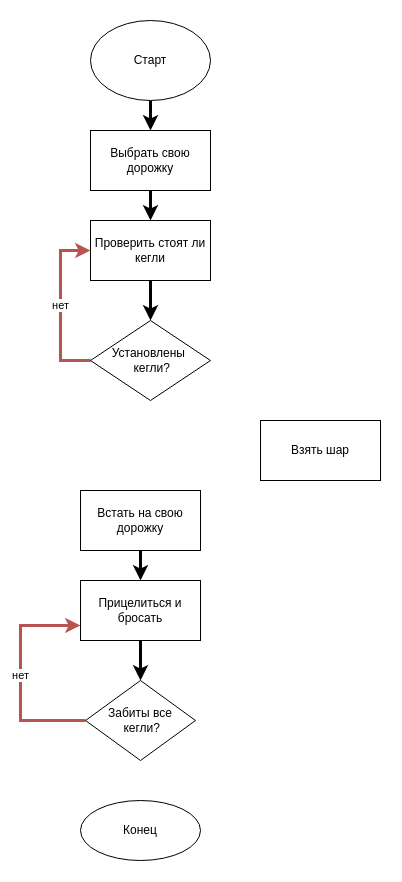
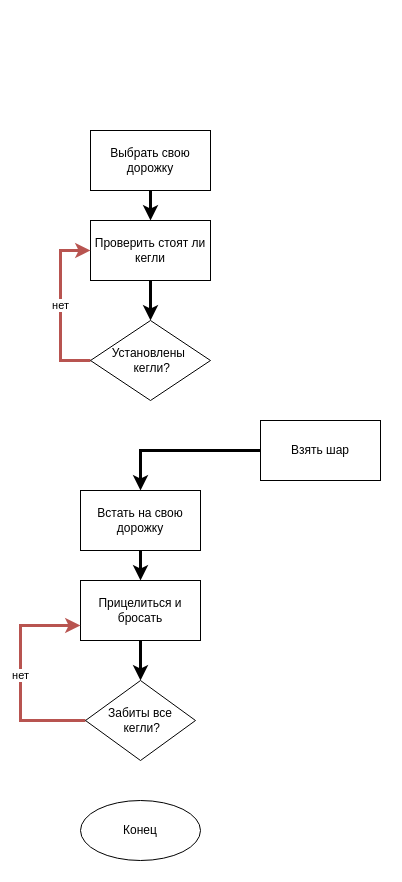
(151, 61) -> none
(151, 120) -> none
none -> (187, 451)
